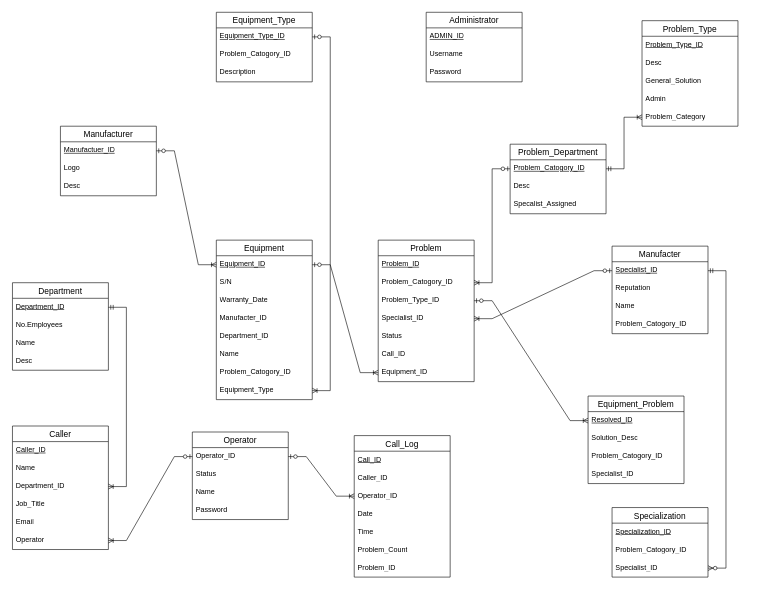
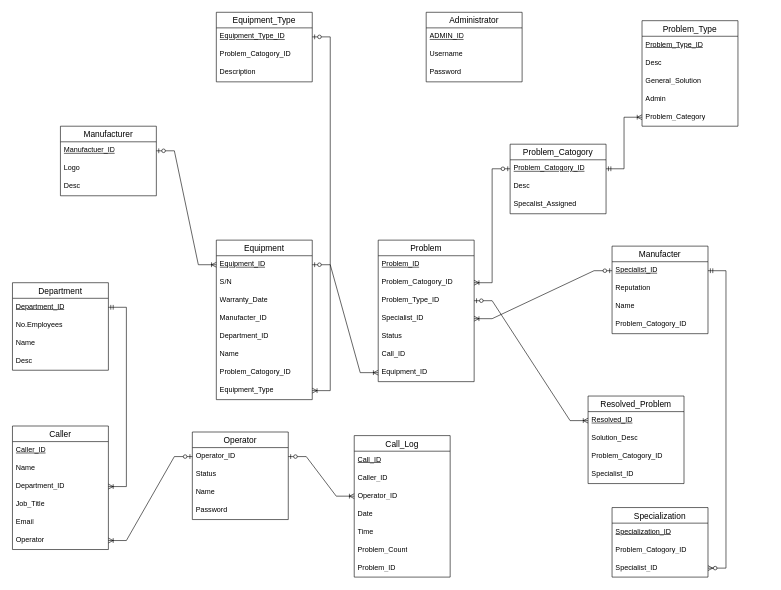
(558, 153) -> (558, 153)
(636, 405) -> (636, 405)
